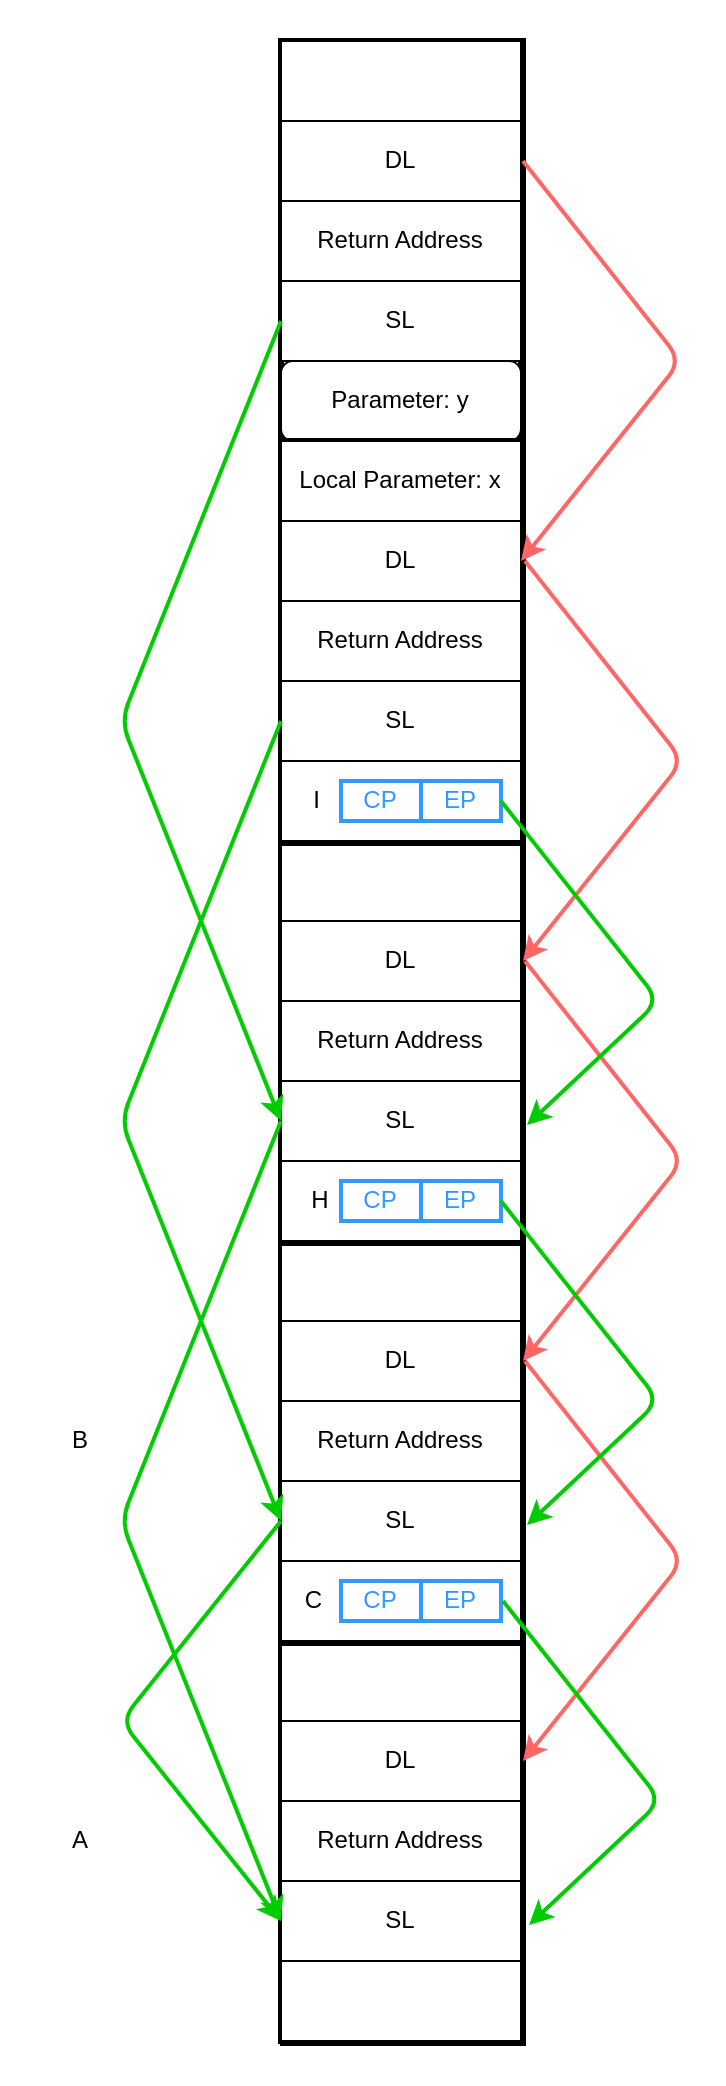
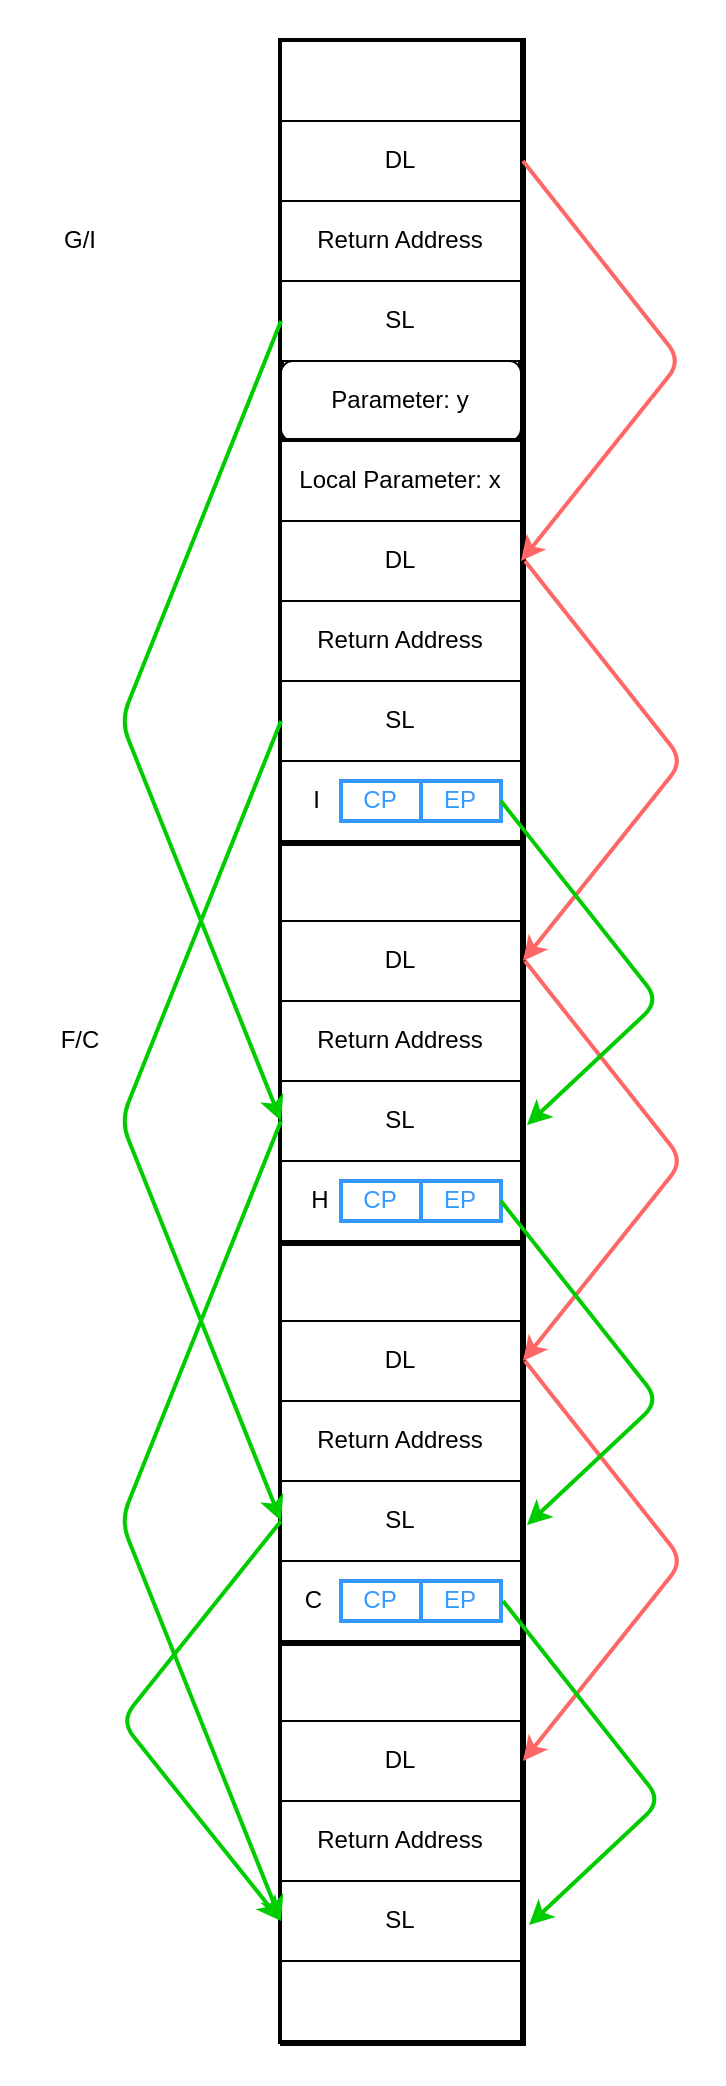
none -> (81, 241)
none -> (81, 1041)
(81, 1441) -> none
(81, 1841) -> none
